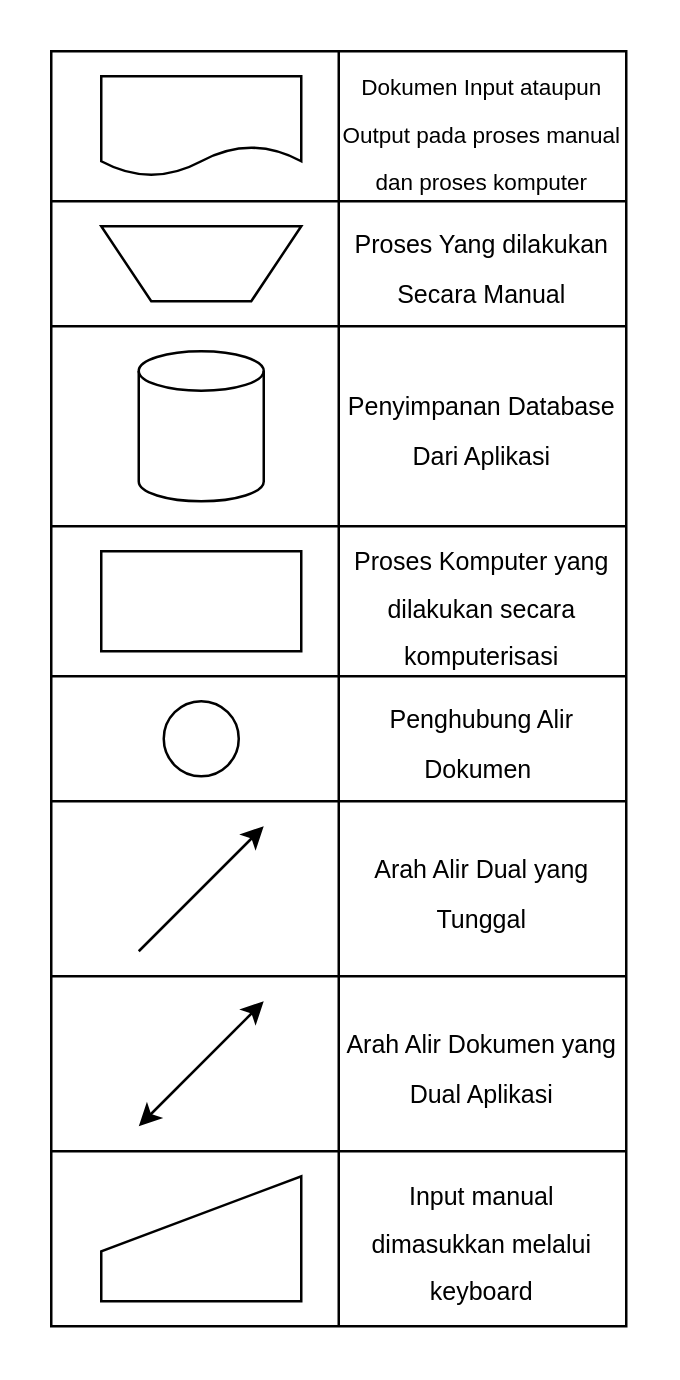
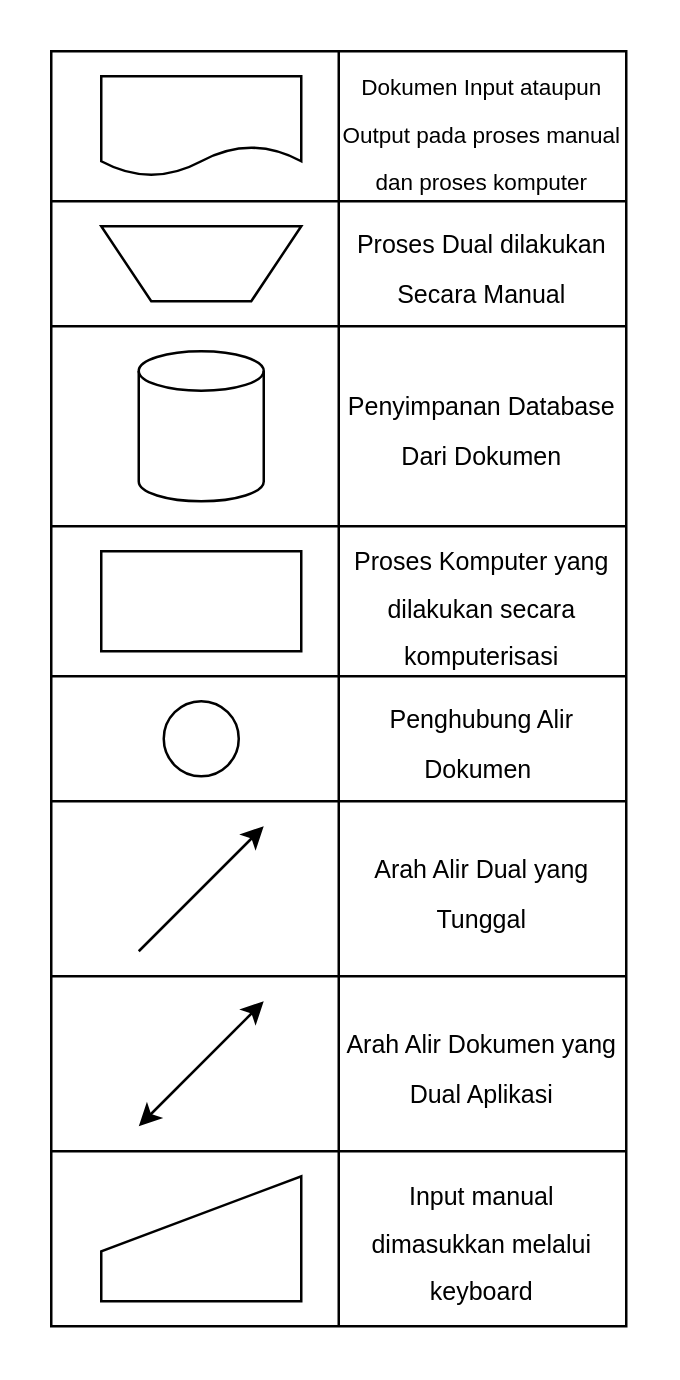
(483, 264) -> (483, 264)
(483, 426) -> (483, 426)
